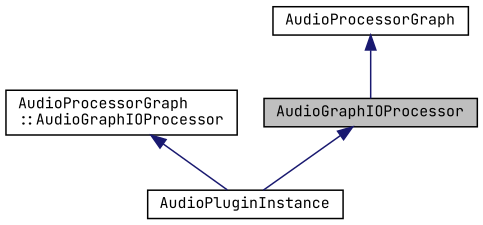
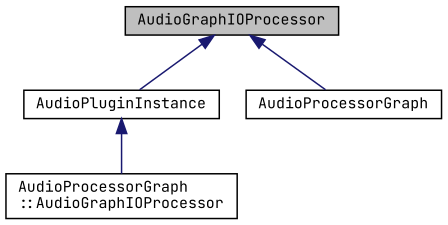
(371, 74) -> (294, 67)
(195, 167) -> (122, 154)
